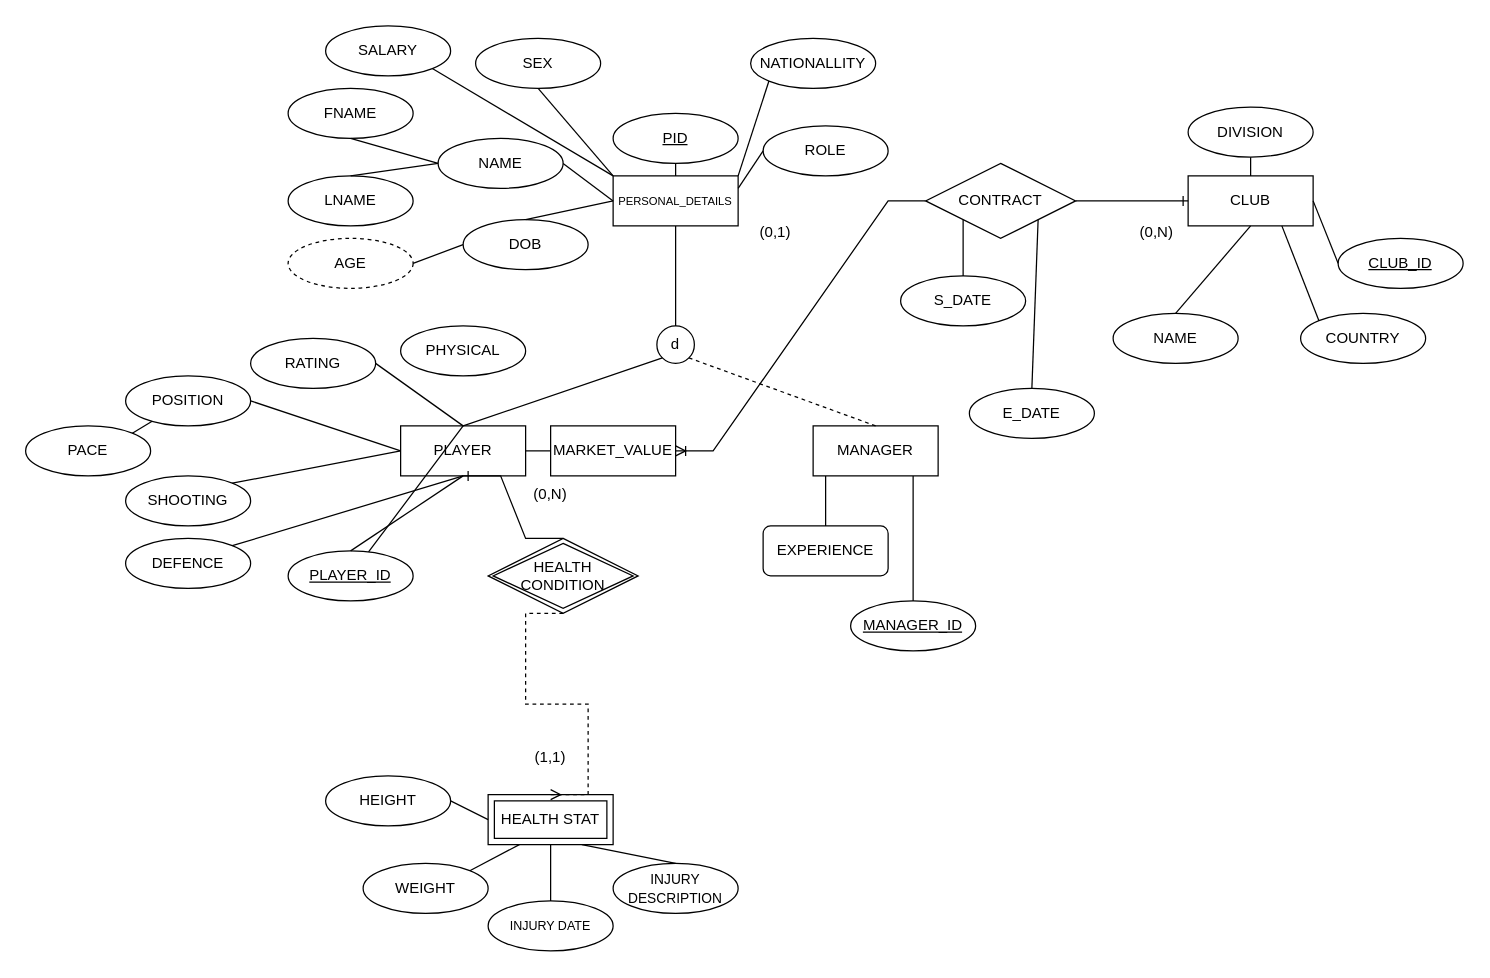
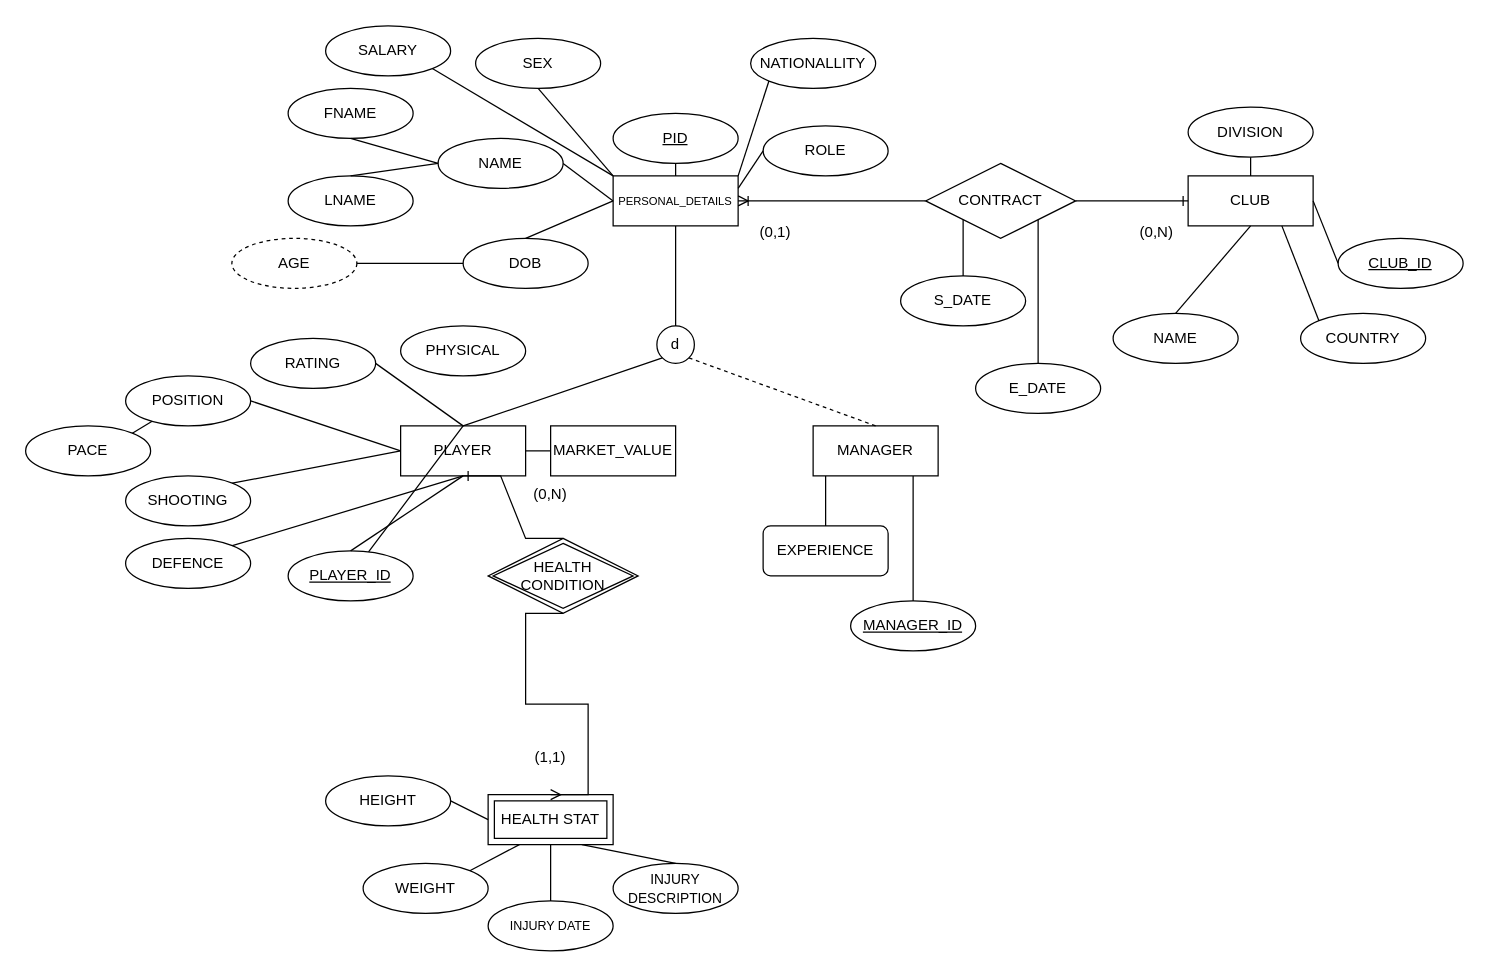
(526, 244) -> (526, 263)
(351, 263) -> (294, 263)
(791, 340) -> (814, 201)
(1032, 413) -> (1038, 388)
(539, 704) -> (539, 704)
